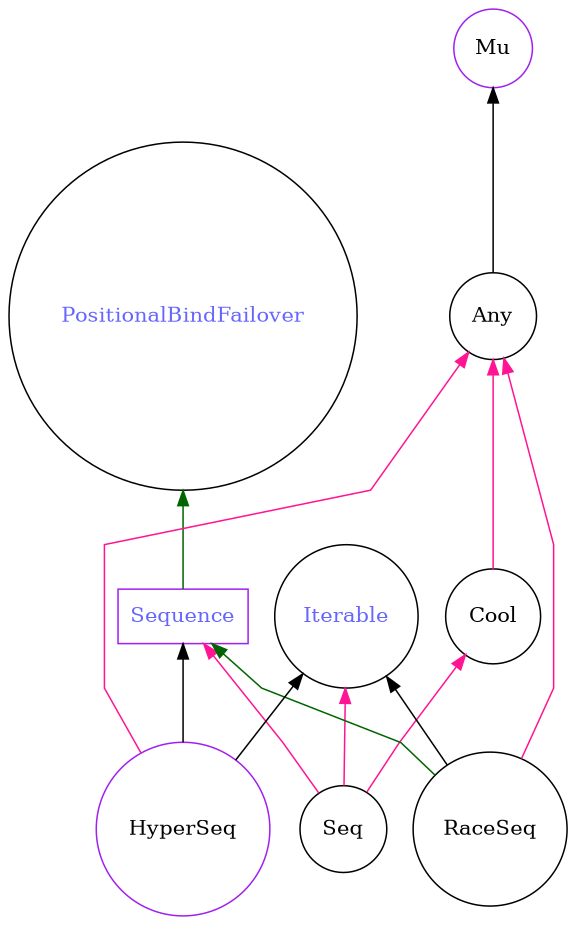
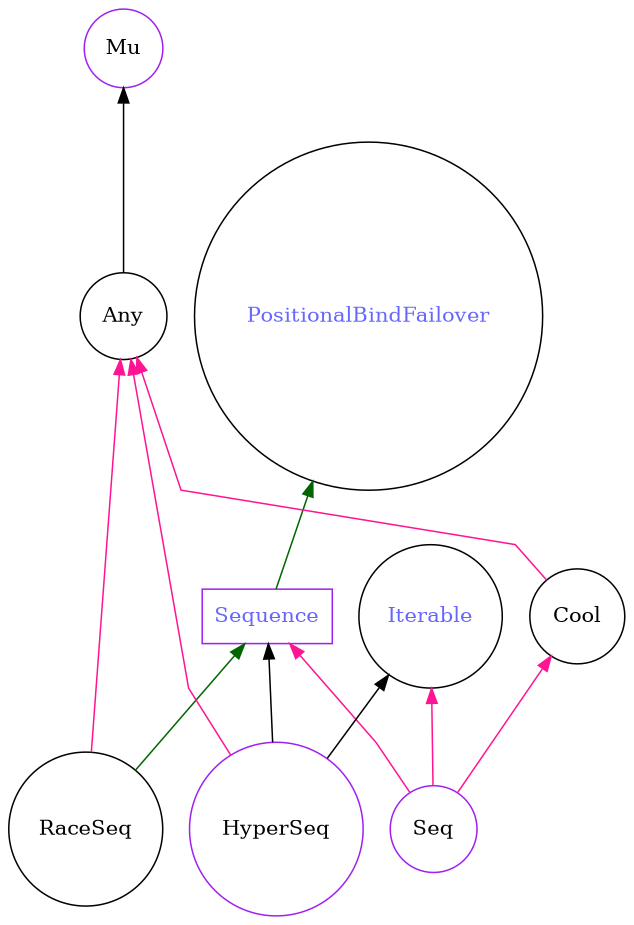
(423, 729) -> none
(343, 829) -> (434, 829)
